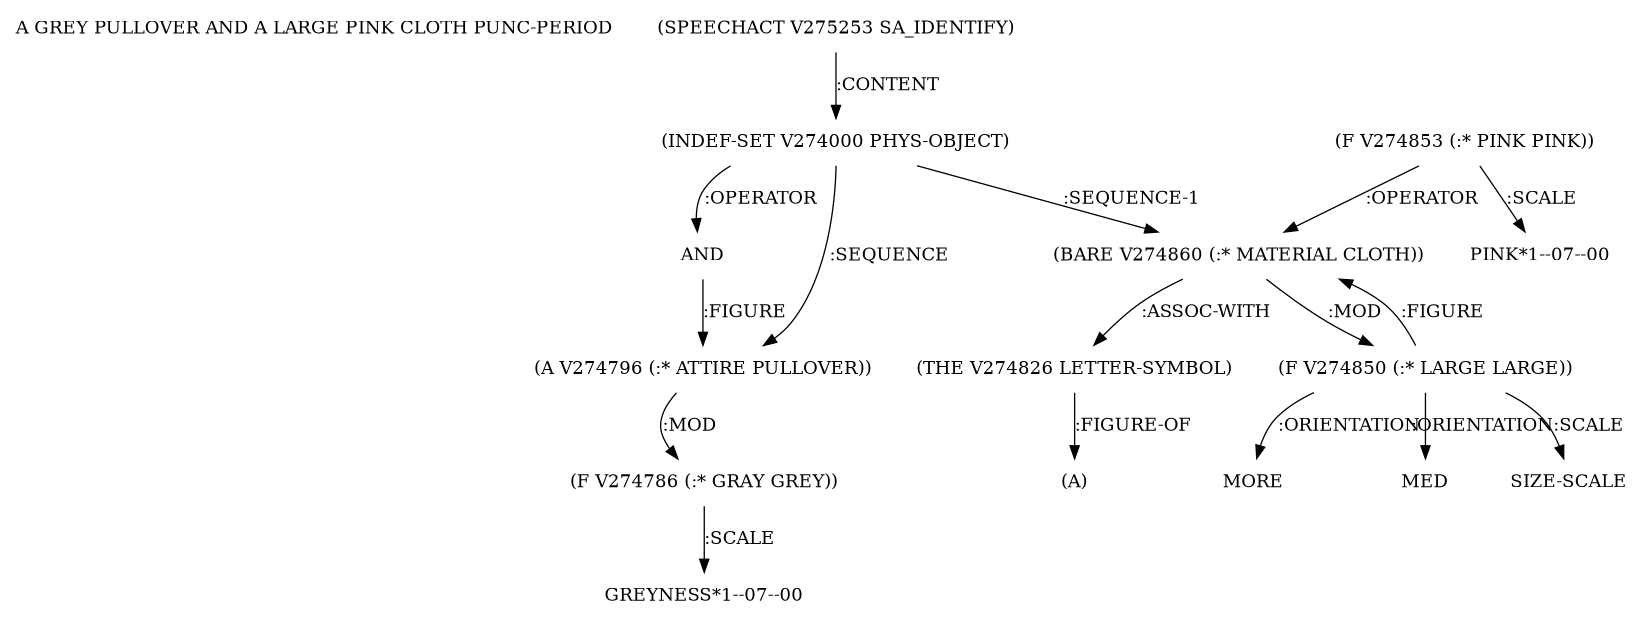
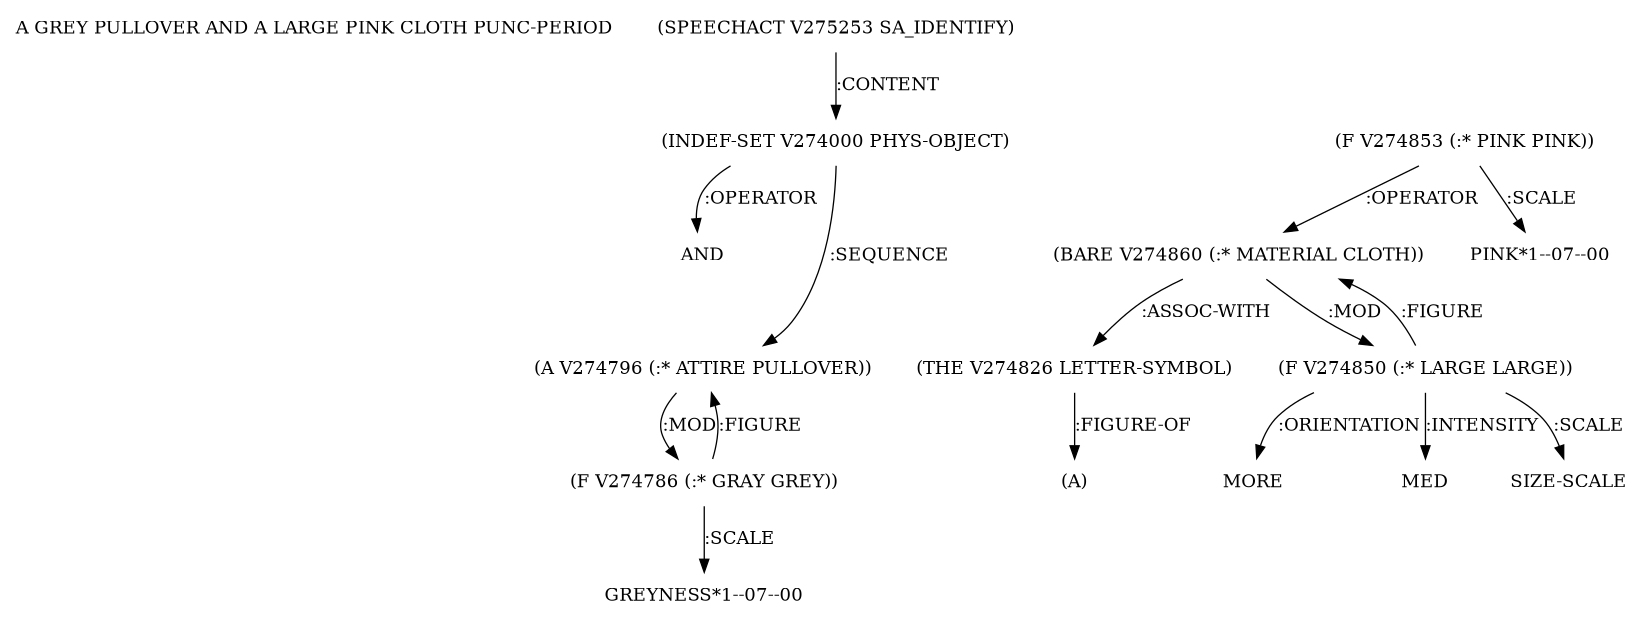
(1031, 197) -> none
(703, 306) -> (718, 432)
(1482, 426) -> (1482, 426)
